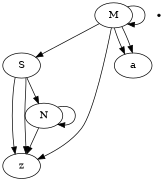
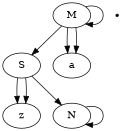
(93, 102) -> none
(34, 138) -> none
